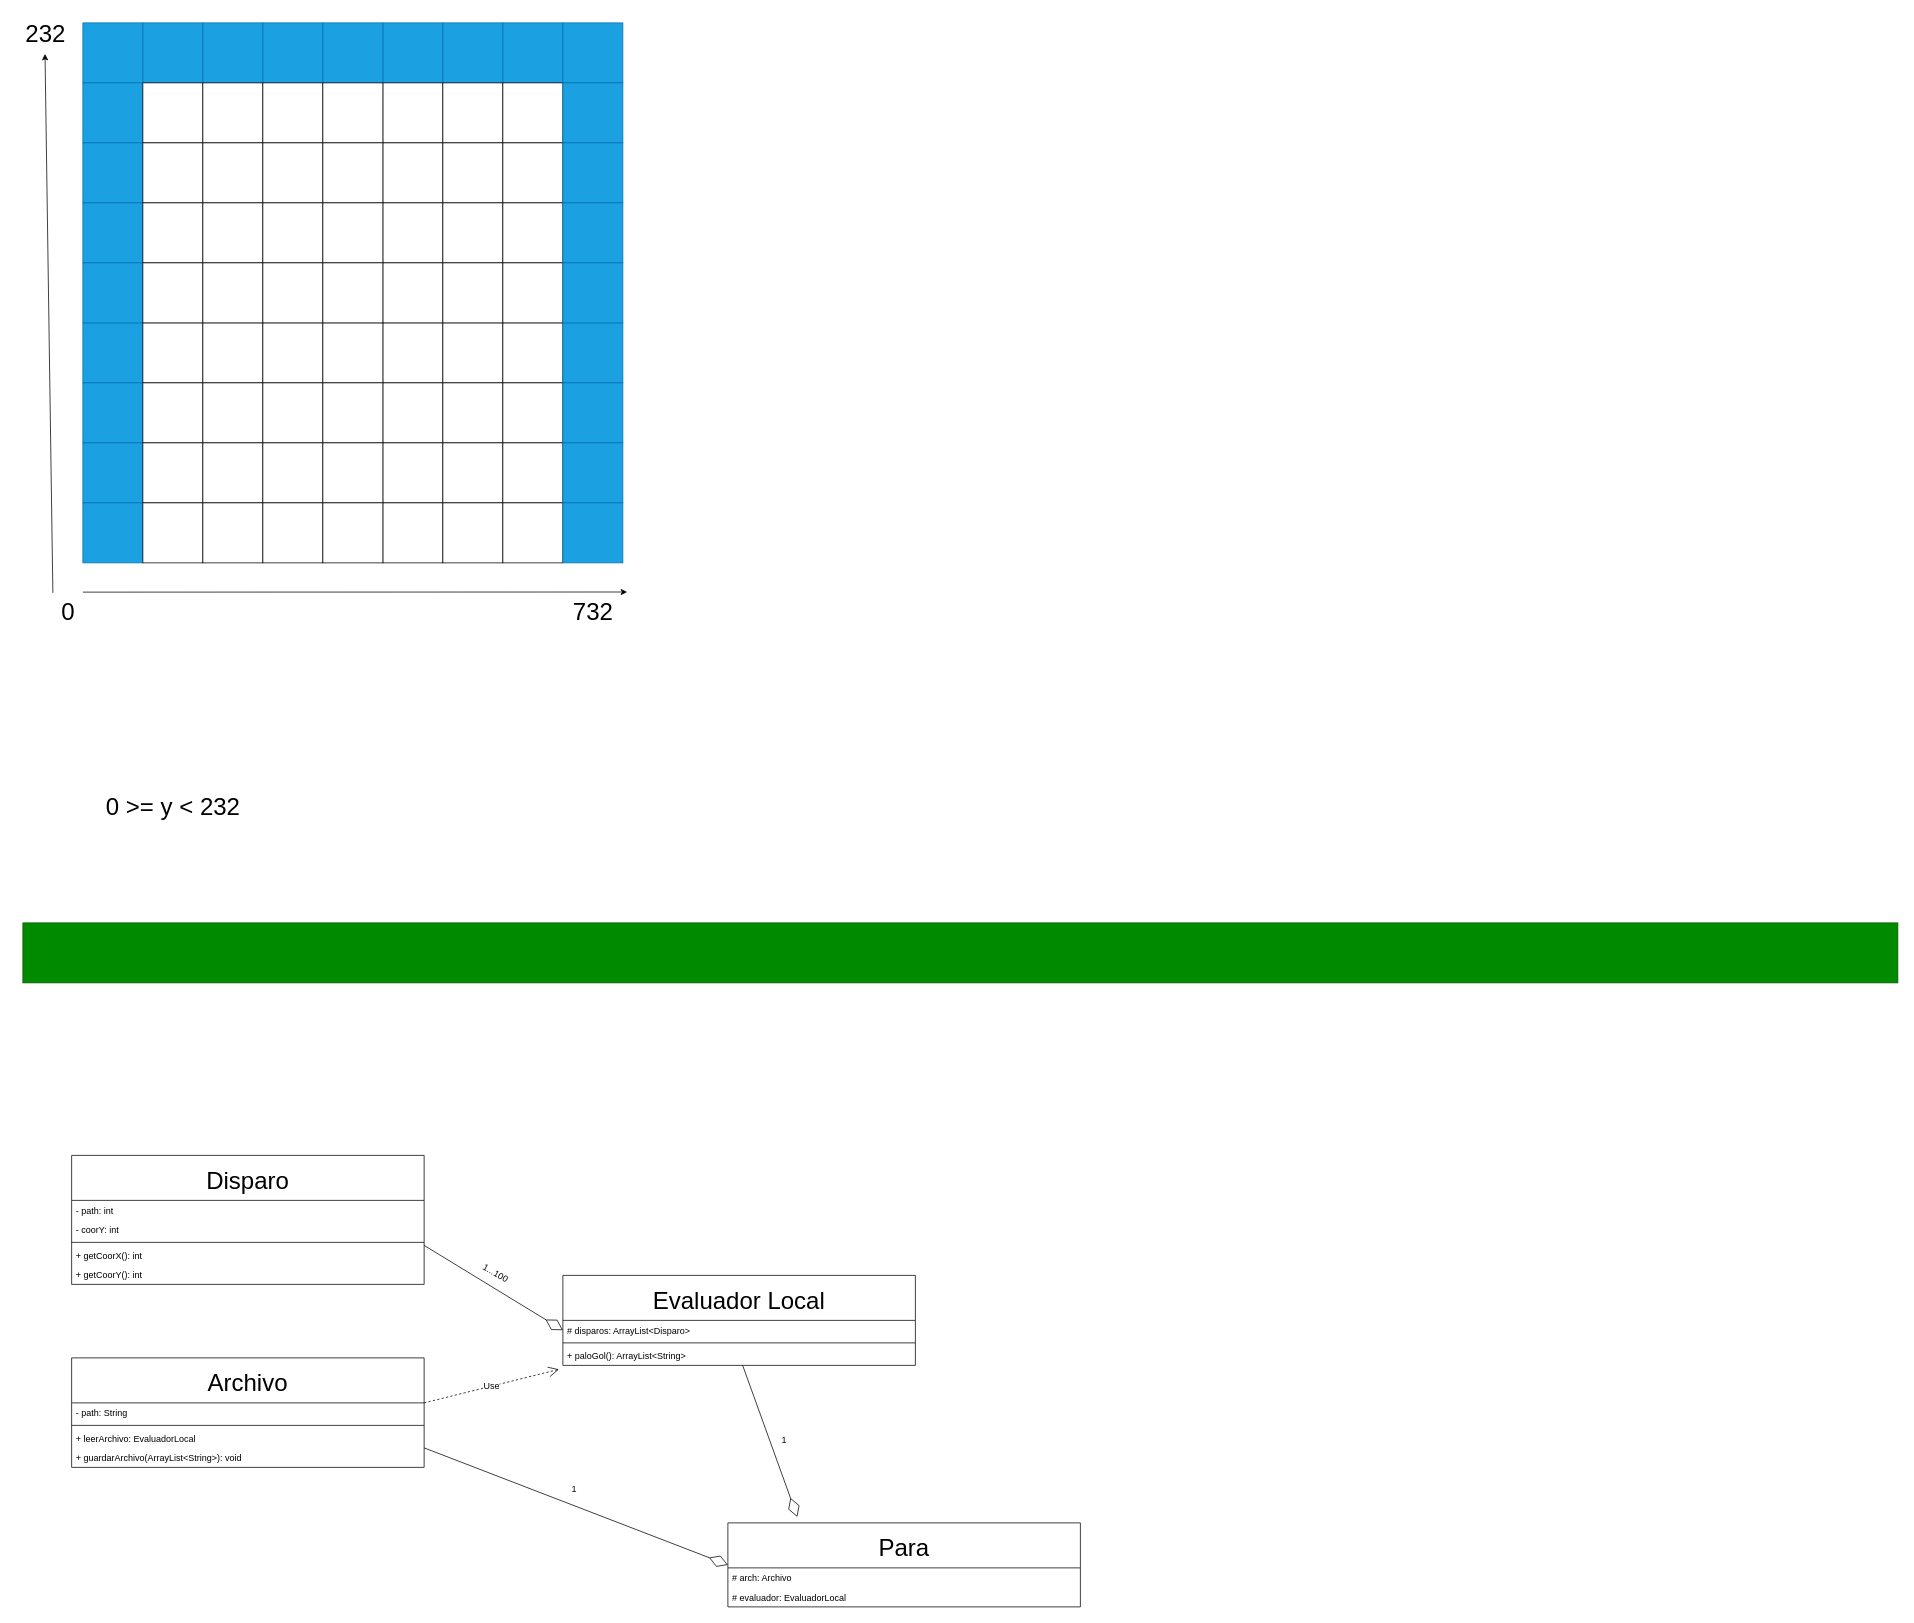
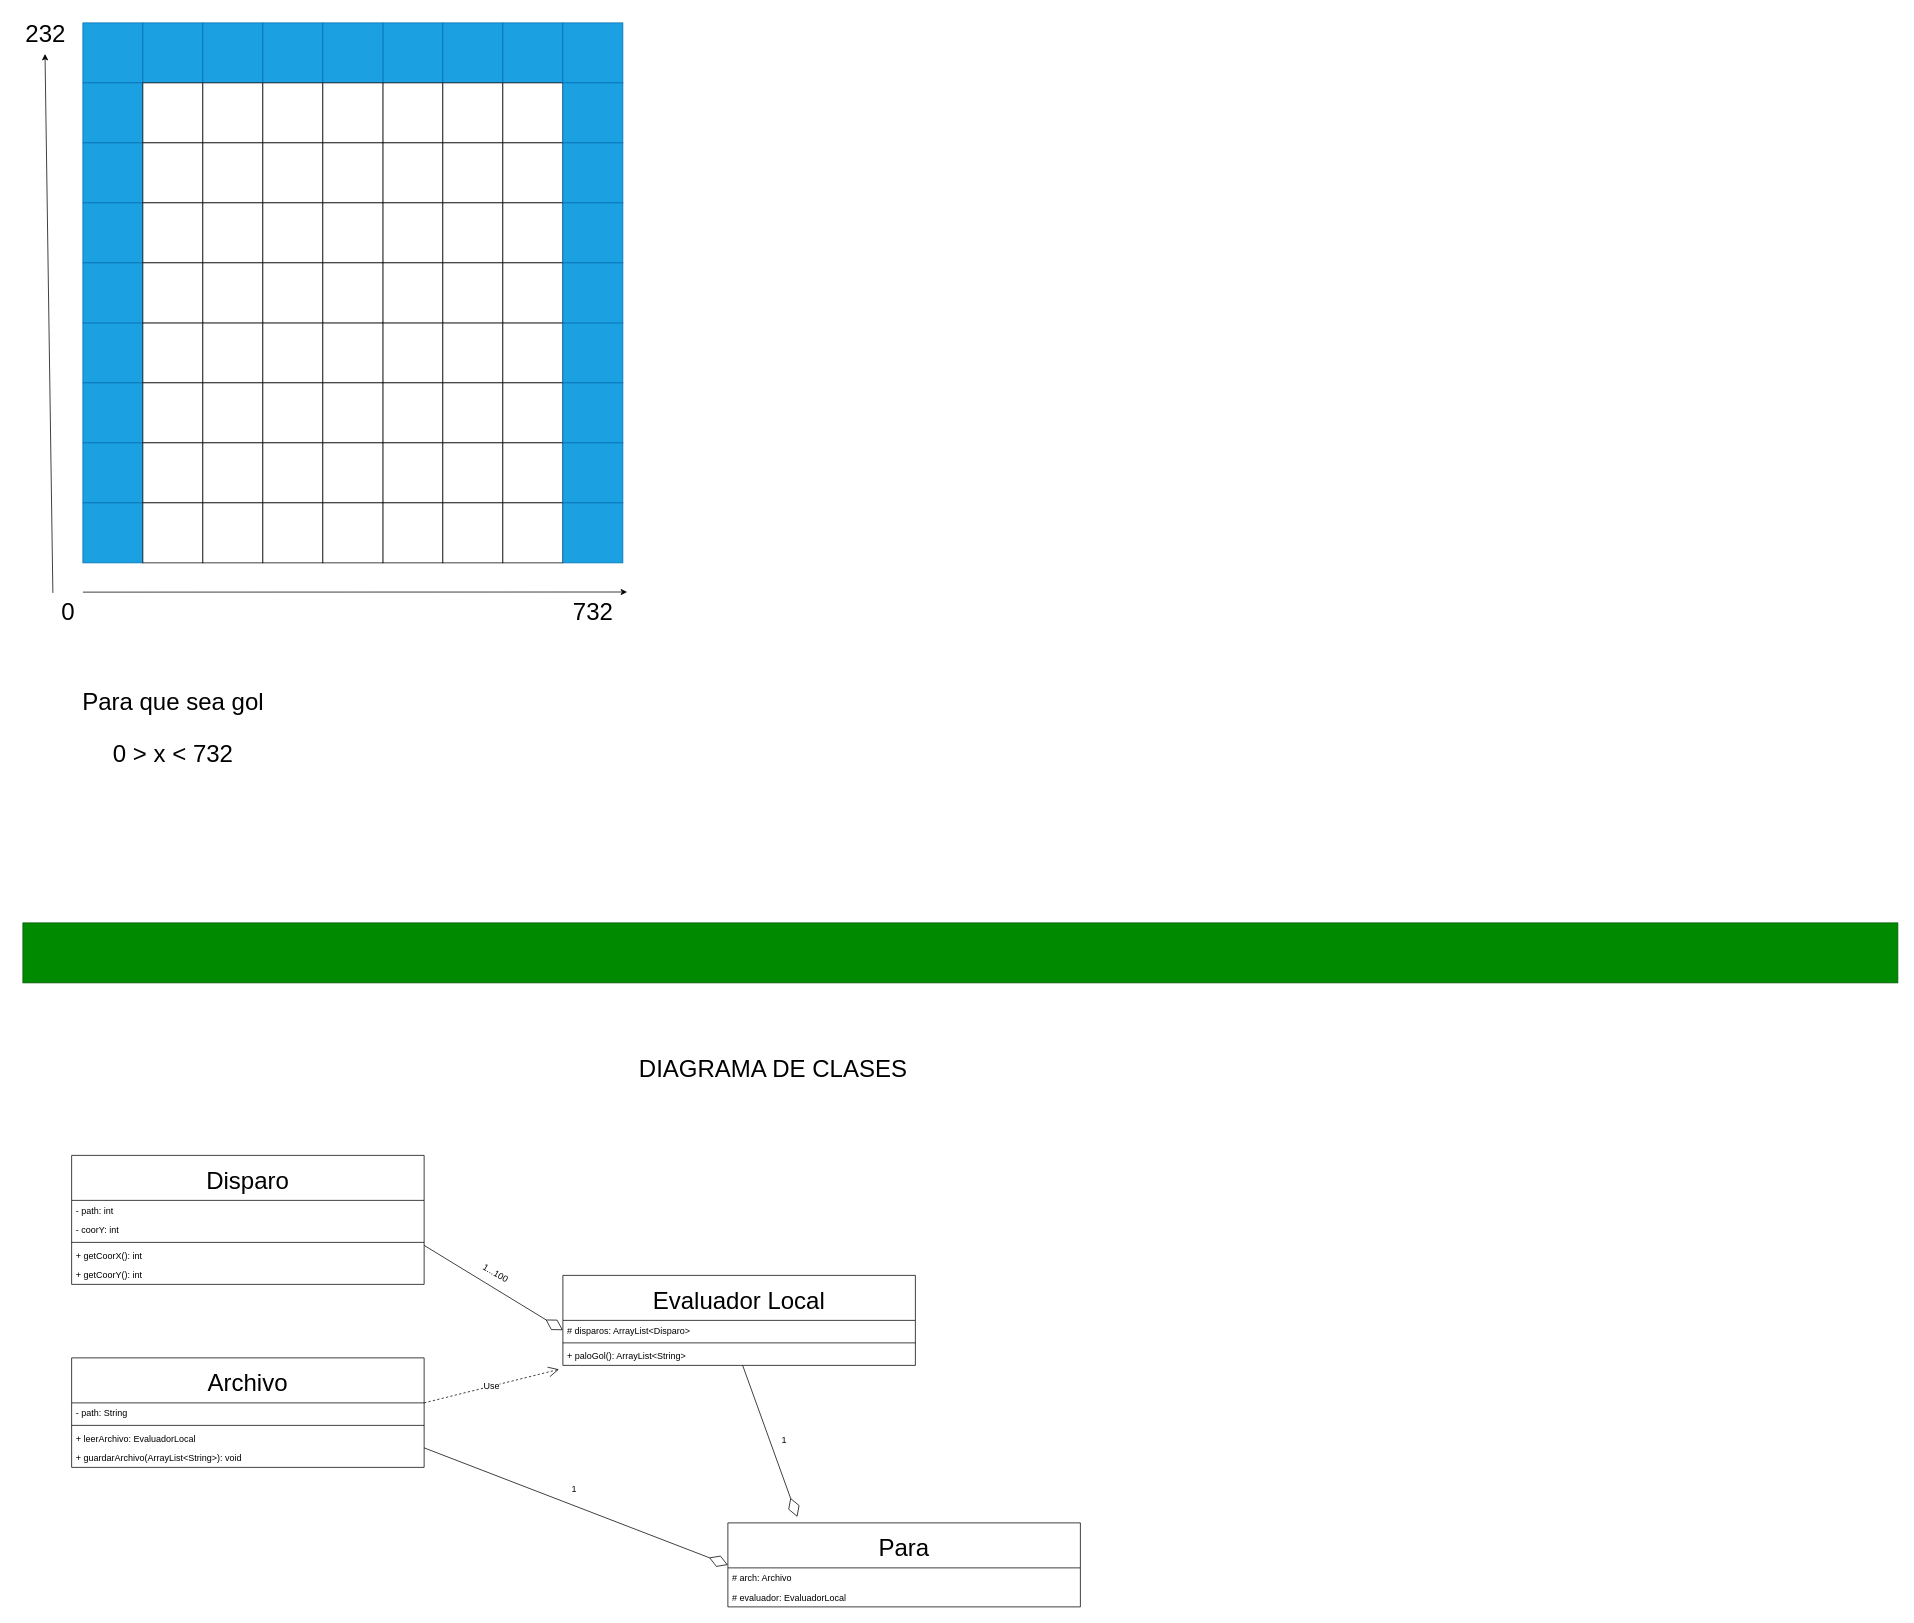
none -> (173, 702)
none -> (173, 754)
(173, 807) -> none
none -> (773, 1069)
